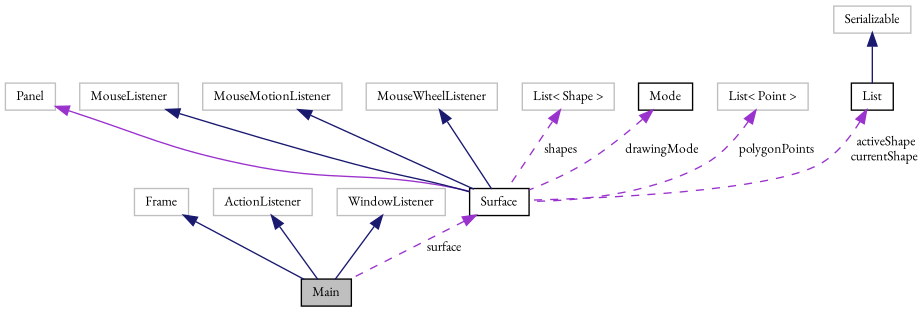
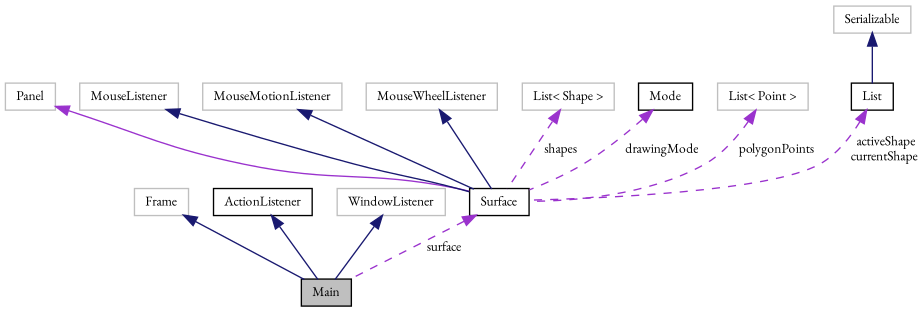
(263, 202) -> (263, 202)
